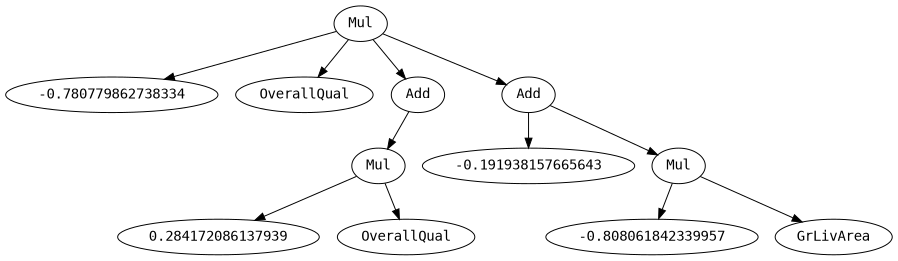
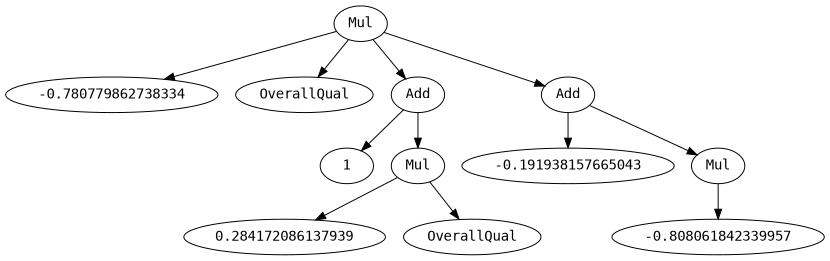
none -> (347, 166)
(529, 166) -> (568, 166)
(834, 237) -> none
